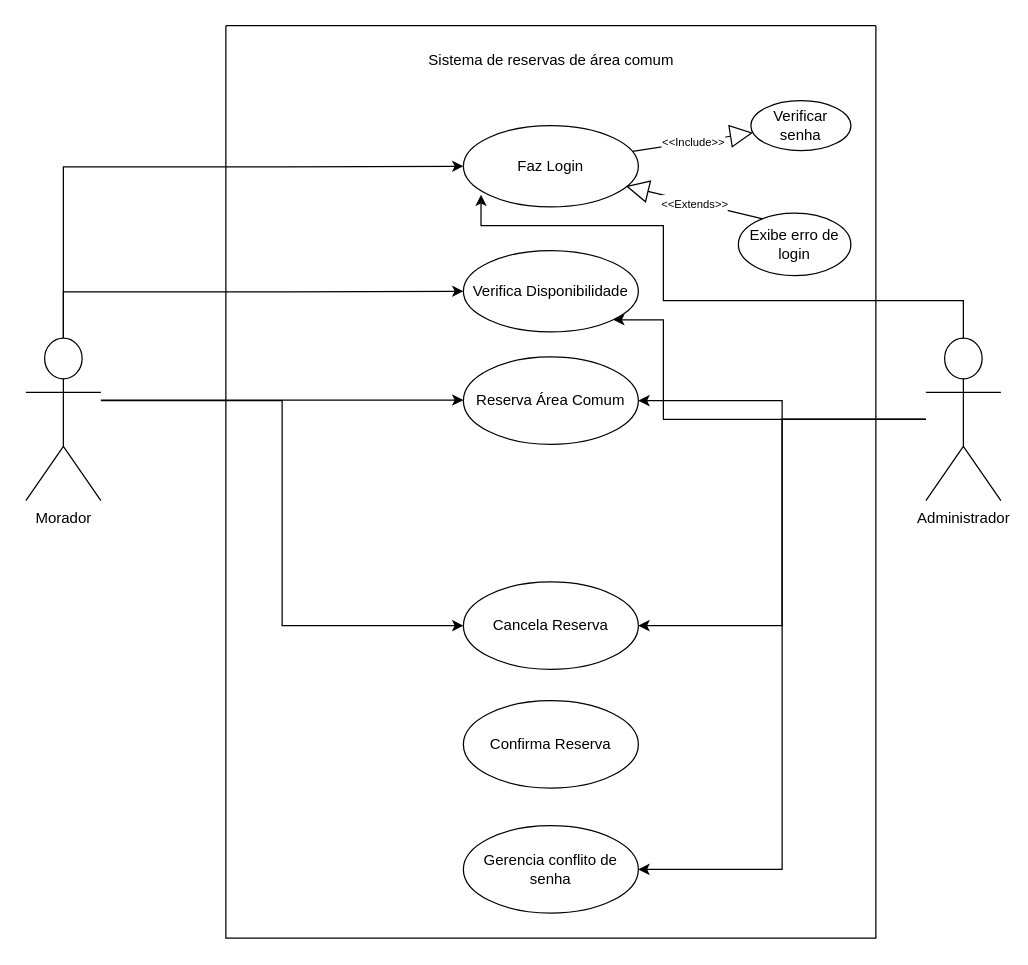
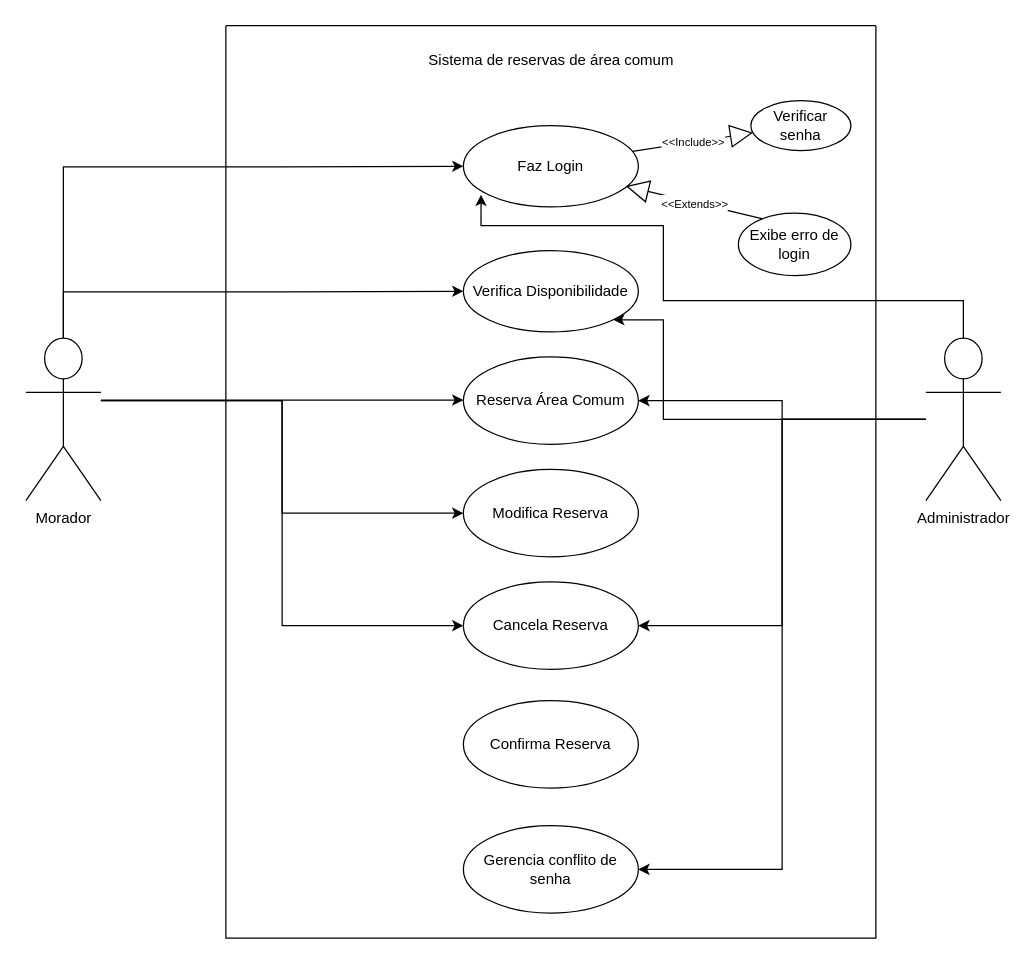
none -> (369, 513)
none -> (551, 513)
